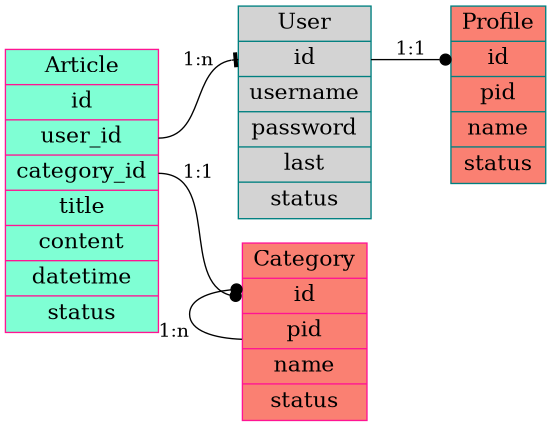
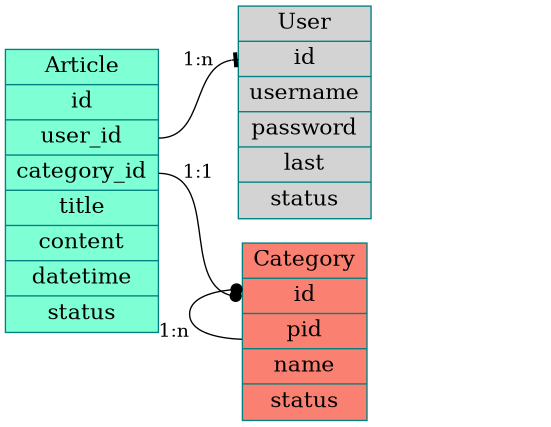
(498, 95) -> none
(82, 191) -> (82, 191)
(305, 332) -> (305, 332)
